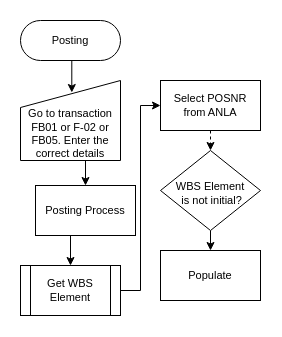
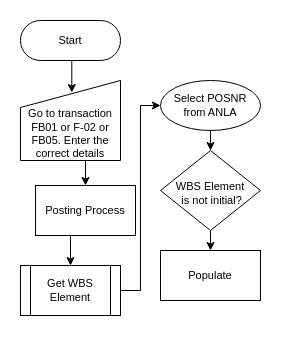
(71, 41) -> (71, 41)
(211, 106) -> (211, 106)
(211, 138) -> (211, 138)
